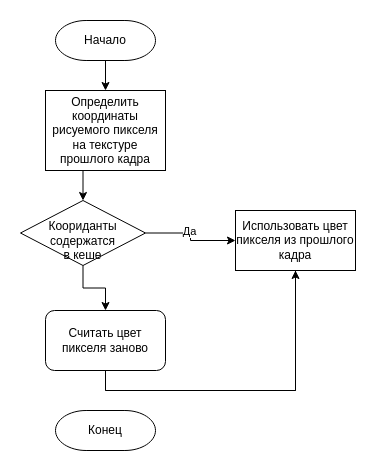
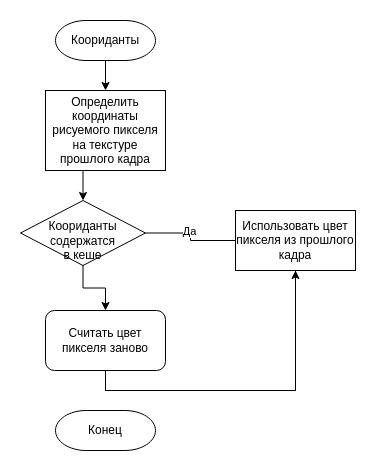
(106, 41) -> (106, 41)
(227, 241) -> (230, 241)
